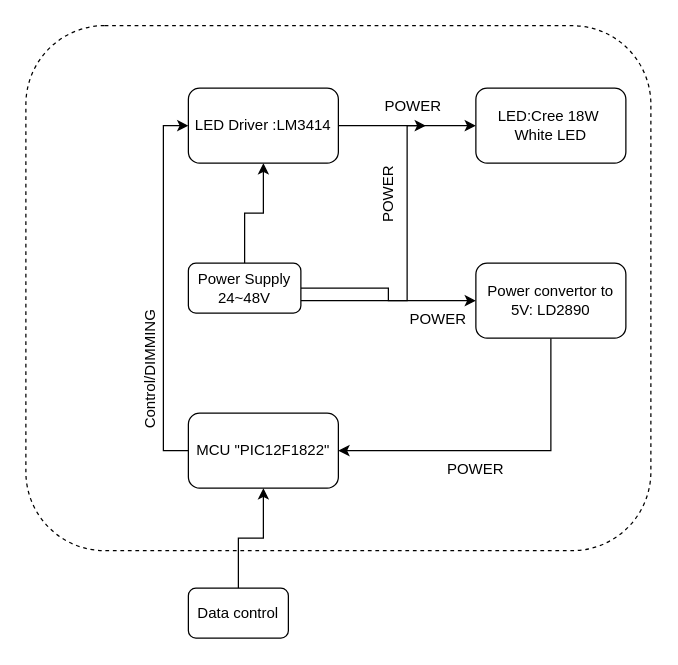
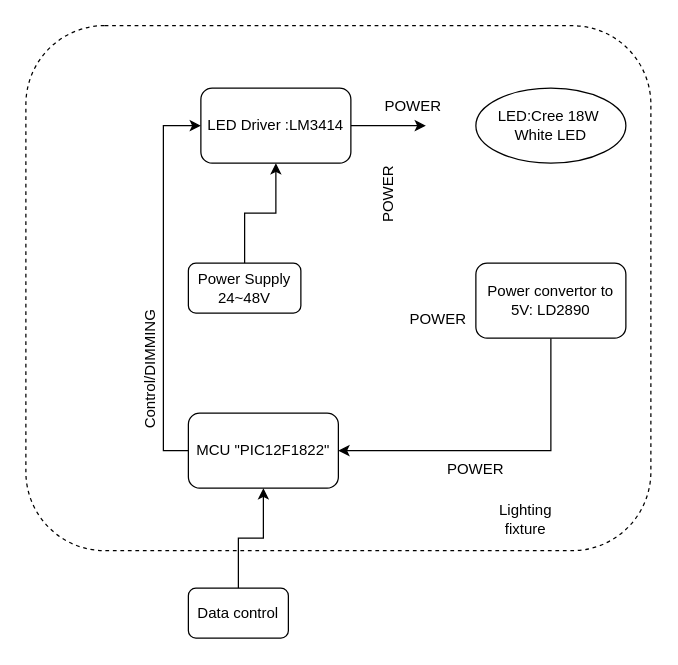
(263, 126) -> (276, 126)
(551, 126) -> (551, 126)
(407, 213) -> none
(349, 288) -> none
none -> (526, 519)
